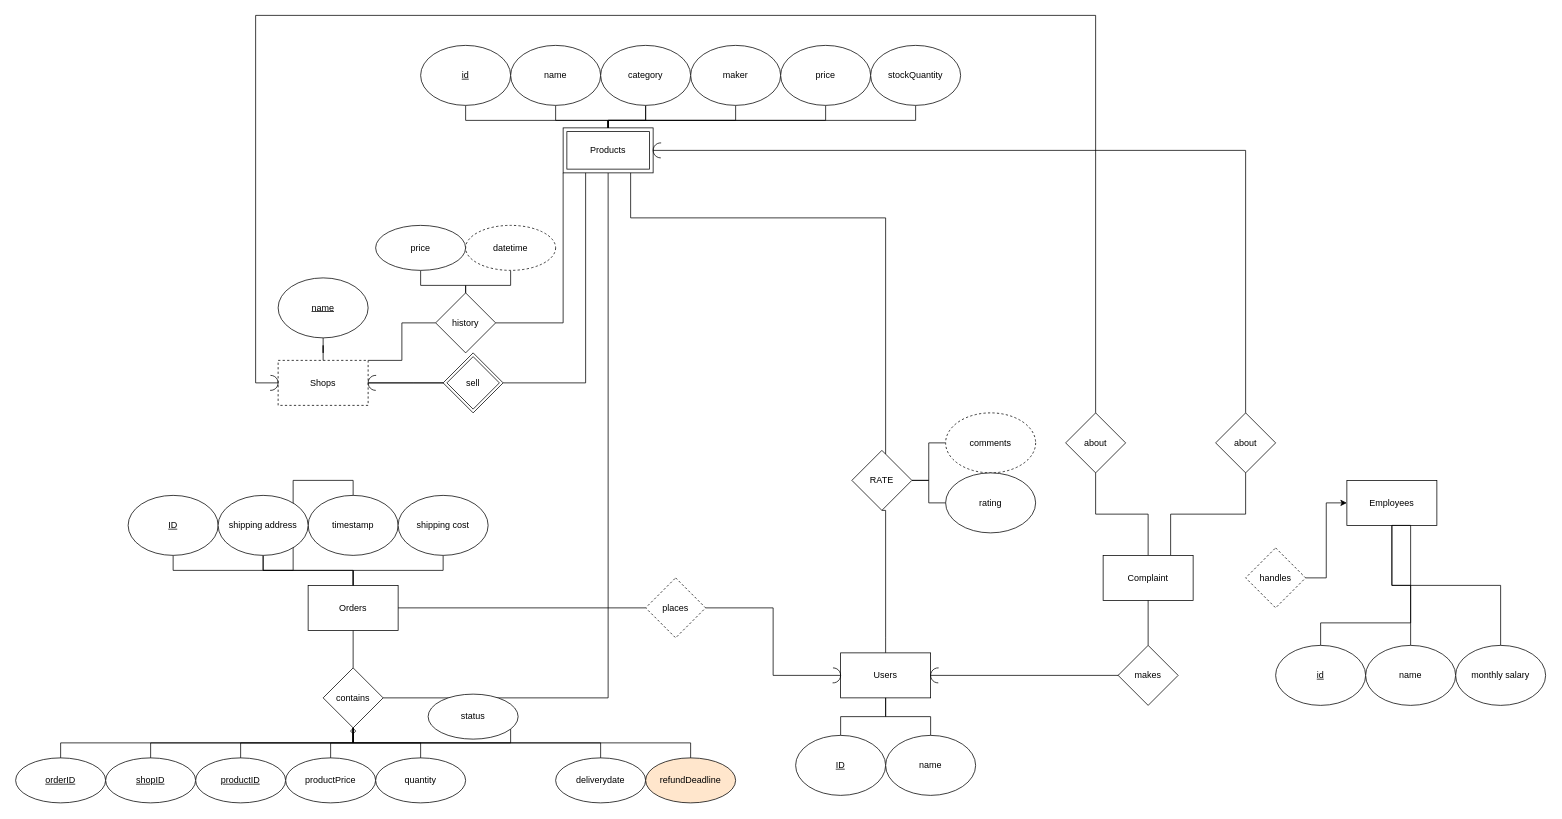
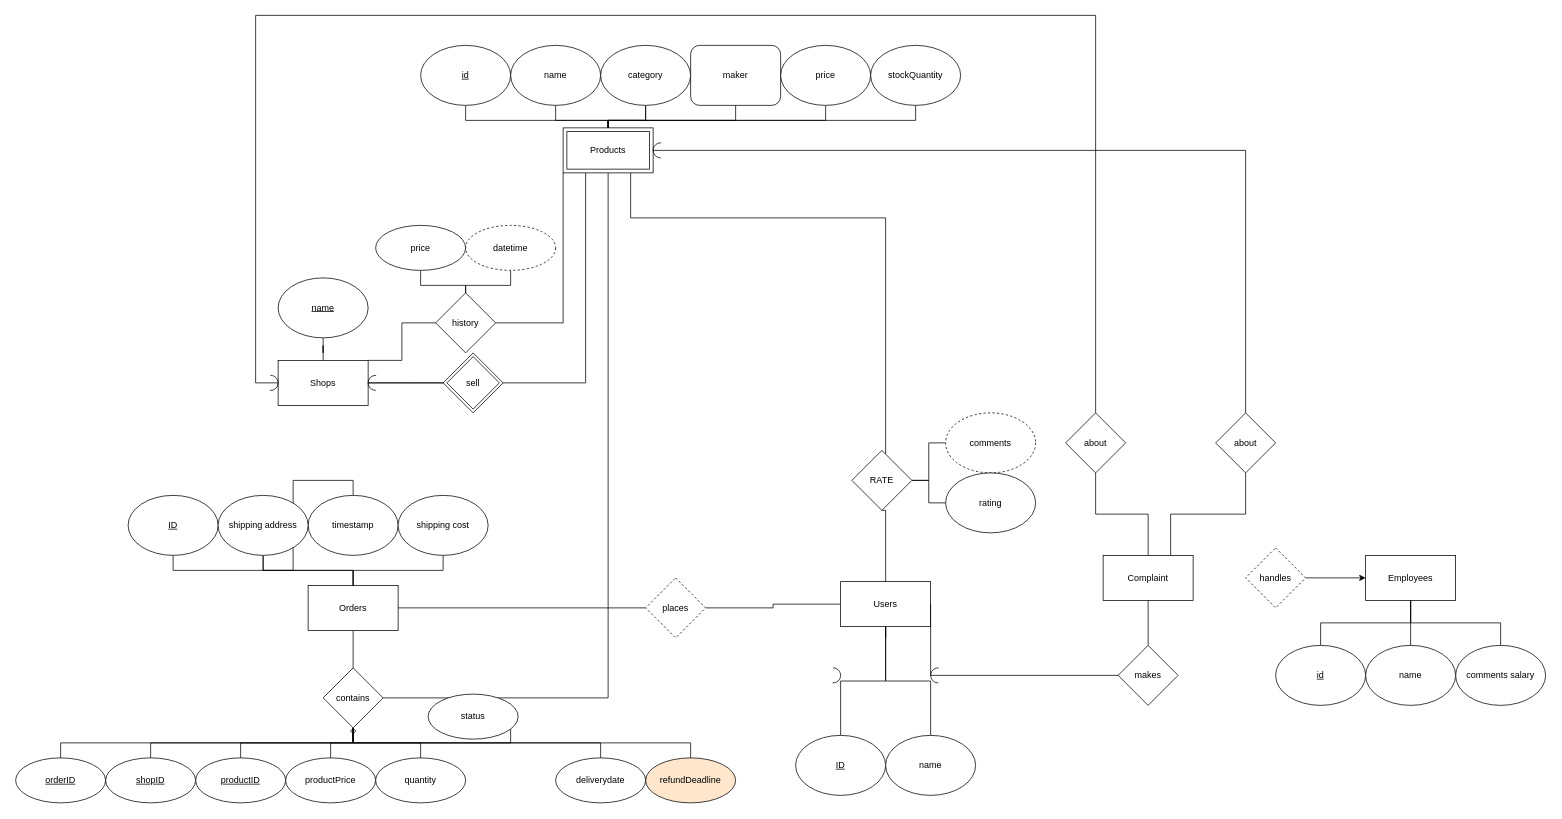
(735, 75) -> (735, 75)
(323, 383) -> (323, 383)
(1392, 503) -> (1410, 578)
(885, 675) -> (885, 604)
(1500, 675) -> (1500, 675)
